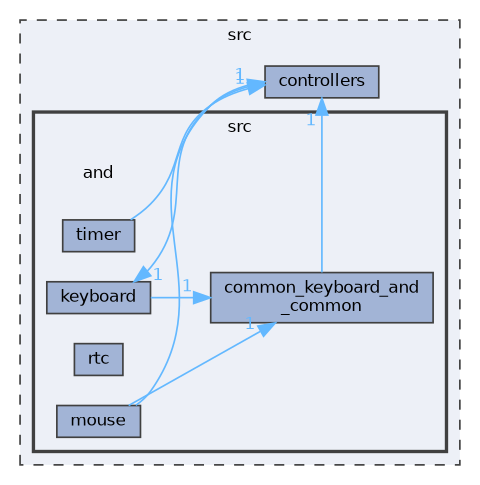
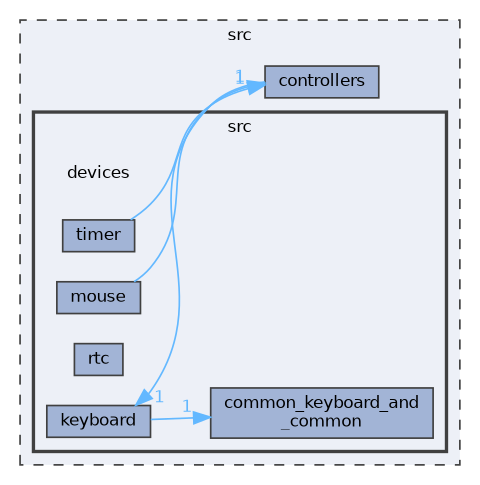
(99, 174) -> (99, 174)
(322, 194) -> none
(194, 368) -> none
